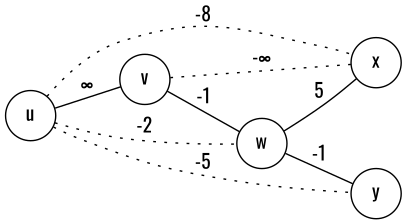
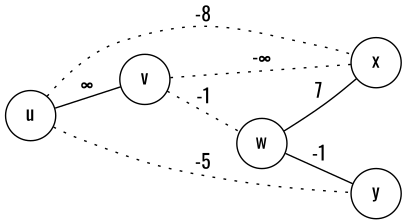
(319, 93) -> (319, 93)
(203, 111) -> (203, 111)
(145, 141) -> none
